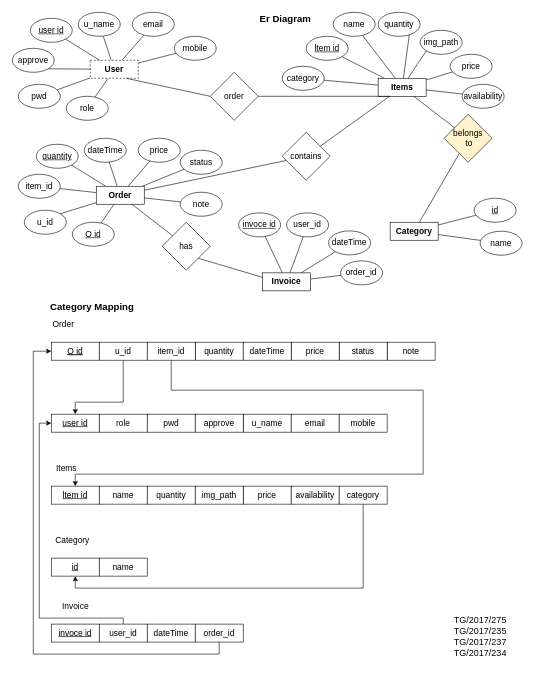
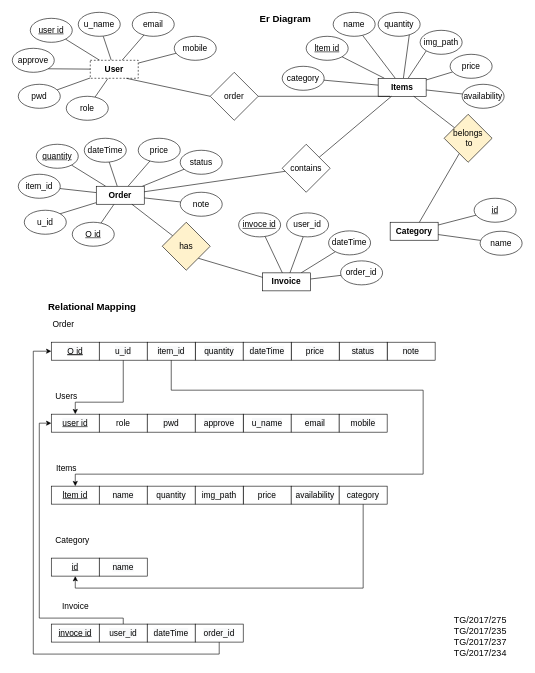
(306, 156) -> (306, 168)
(186, 246) -> (186, 246)
(94, 306) -> (94, 306)
none -> (66, 396)
